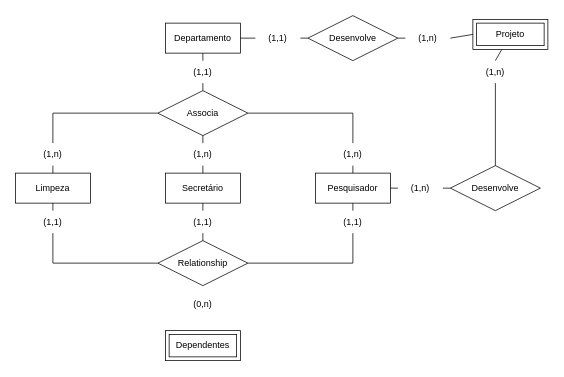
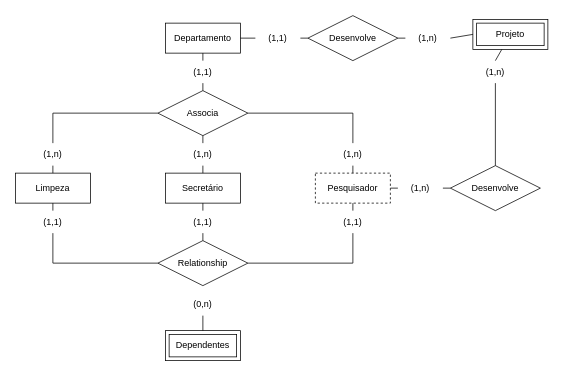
(353, 188) -> (353, 188)
none -> (203, 323)
